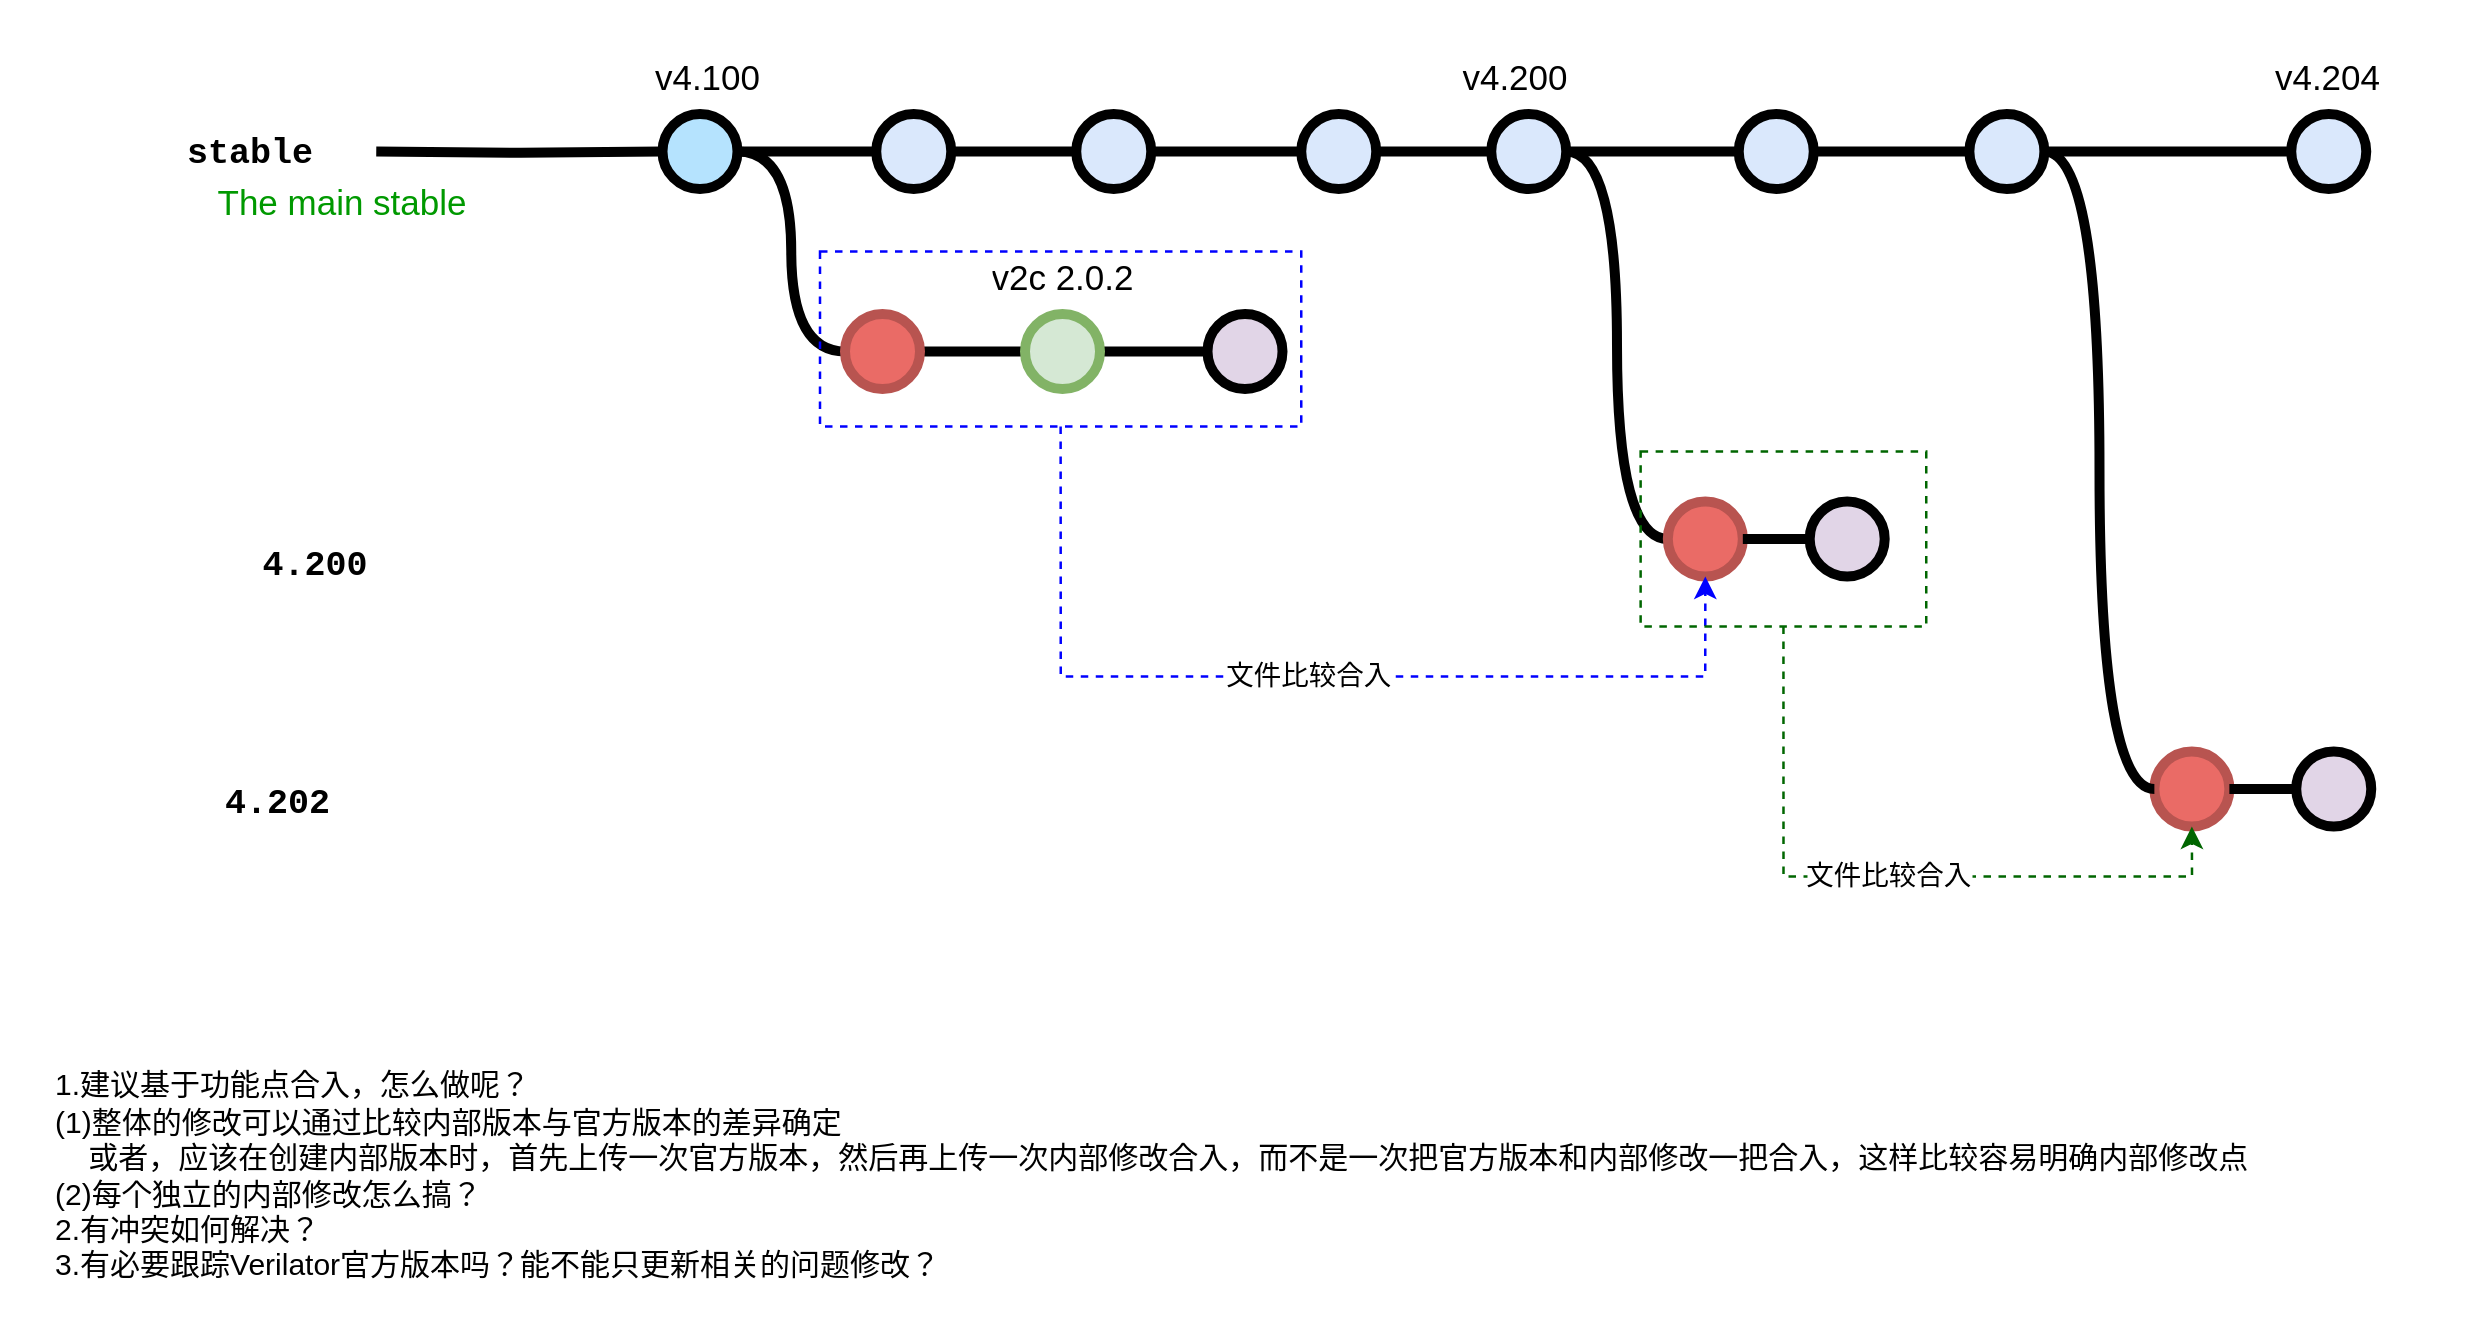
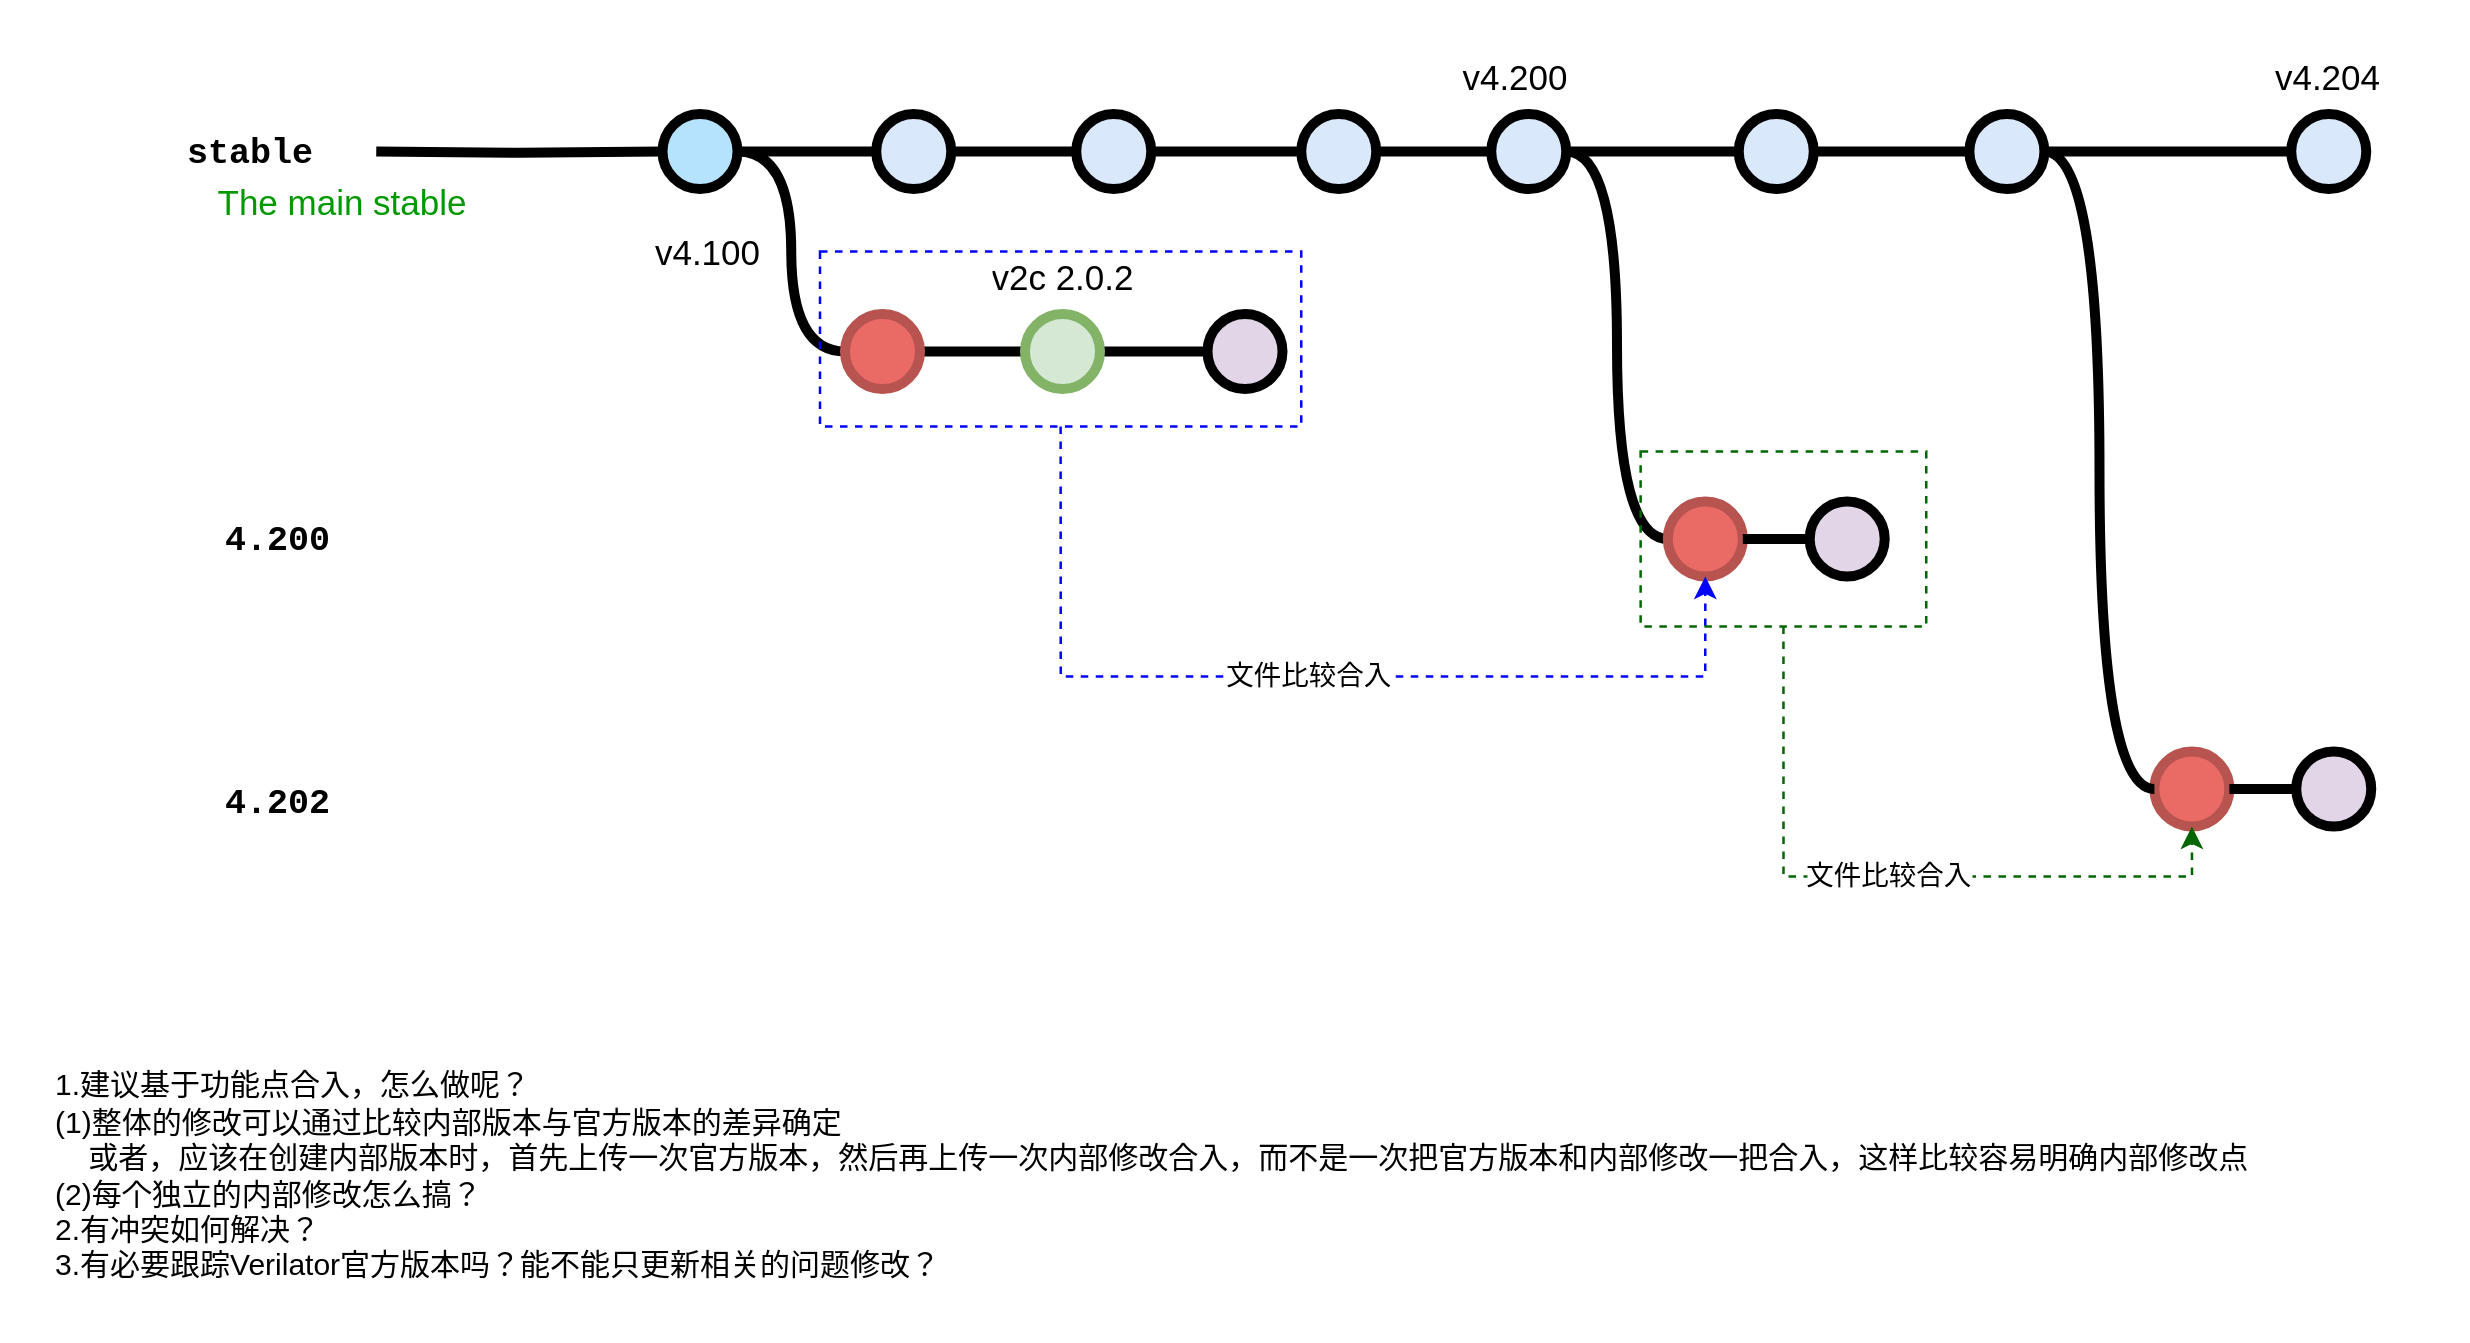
(710, 76) -> (710, 251)
(558, 564) -> (520, 539)
